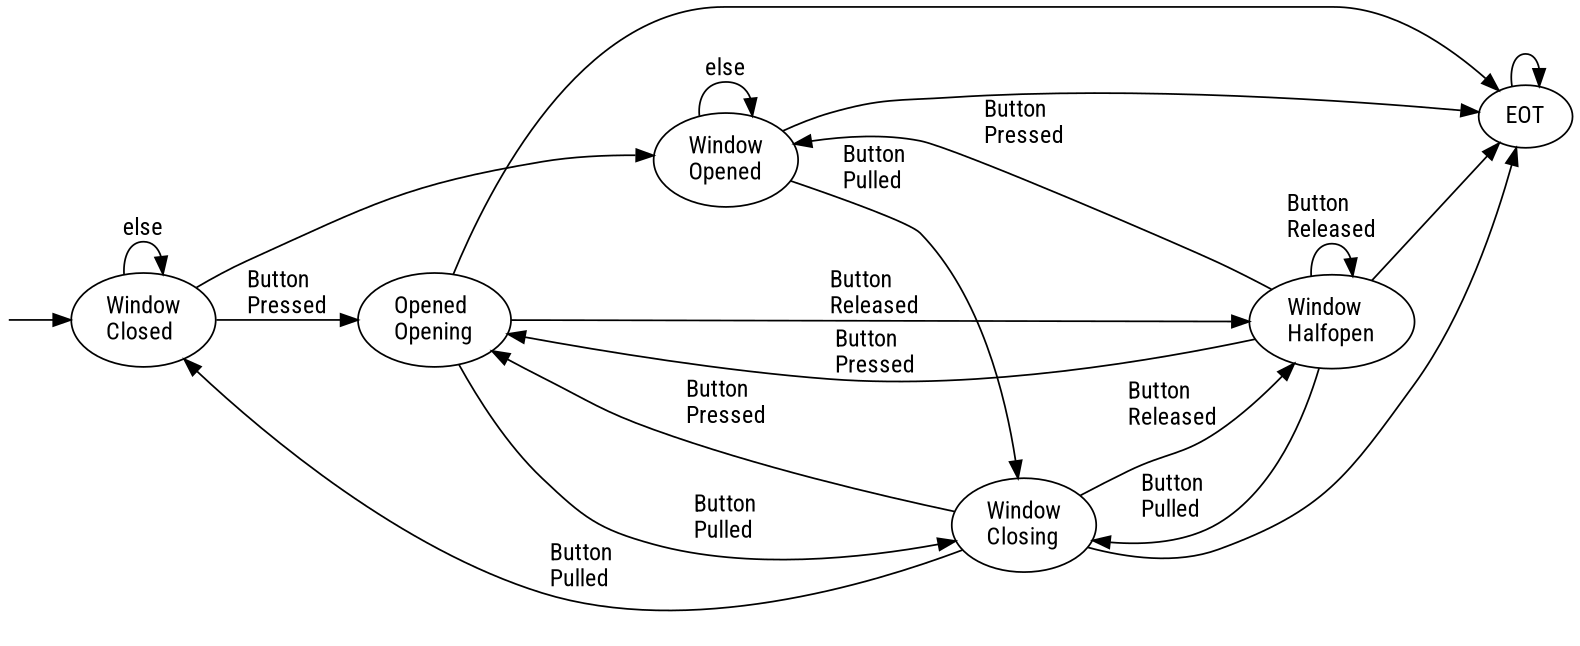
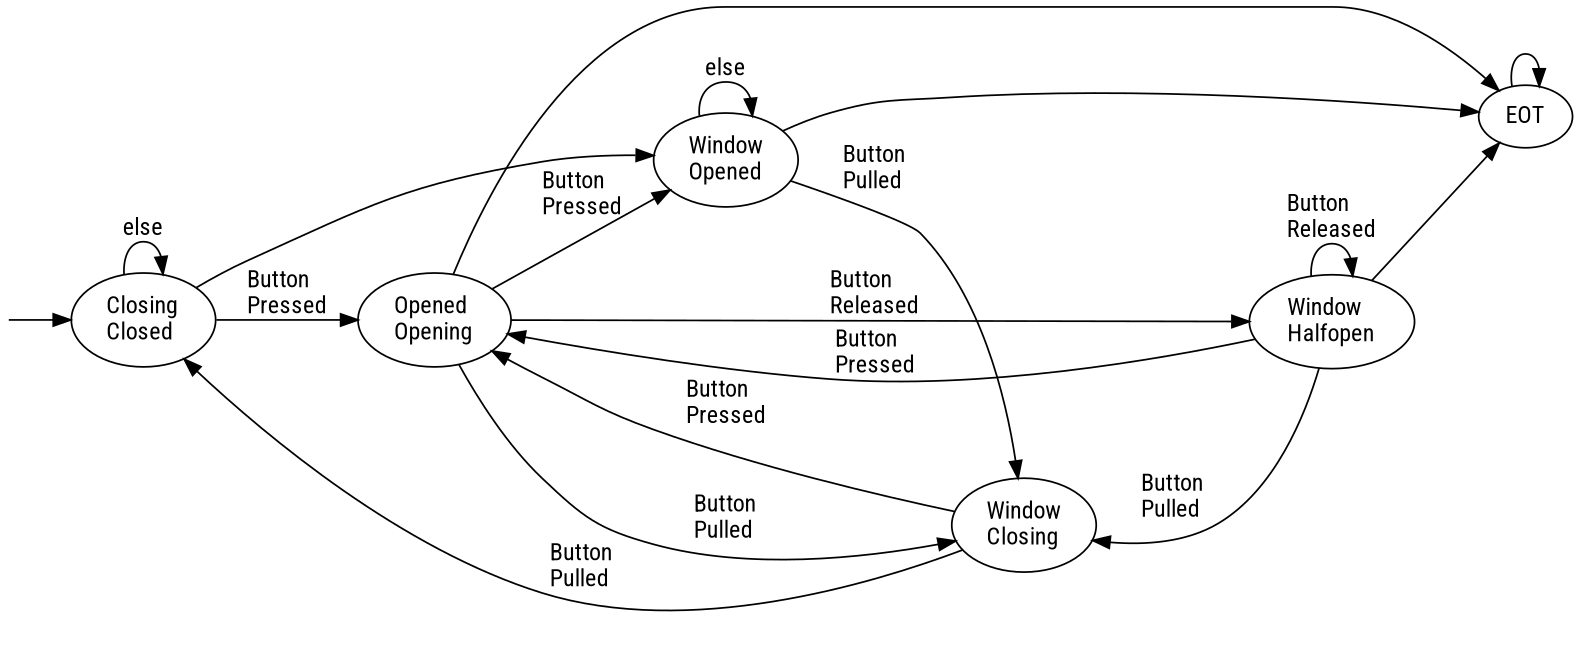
(1047, 189) -> (573, 244)
(143, 320) -> (143, 320)
(1369, 446) -> none
(1189, 448) -> none
